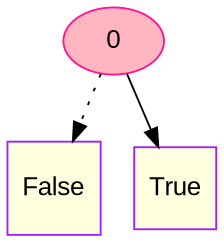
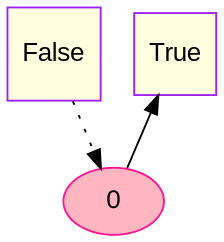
(90, 99) -> (83, 126)
